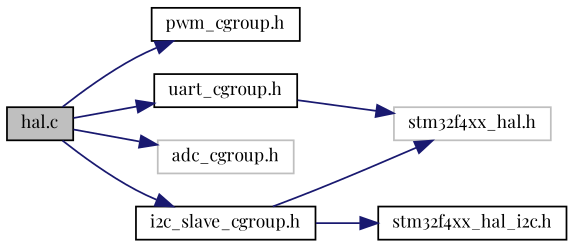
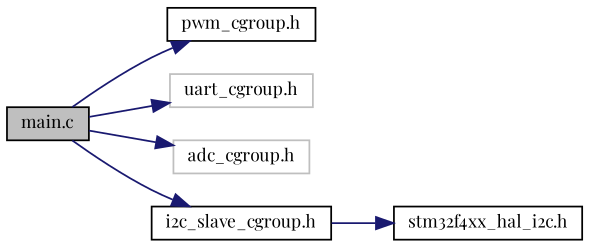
(226, 91) -> (241, 91)
(40, 124) -> (48, 124)
(472, 124) -> none
